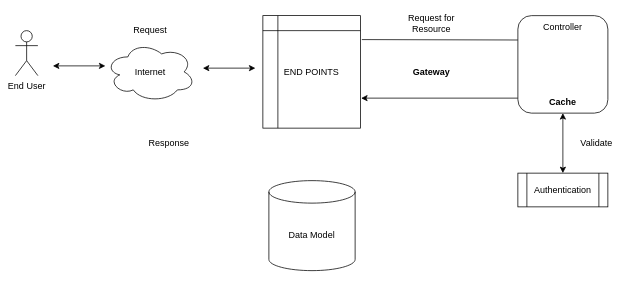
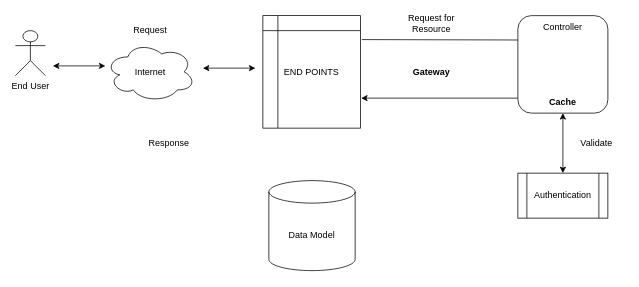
(27, 53) -> (30, 53)
(563, 190) -> (563, 195)
